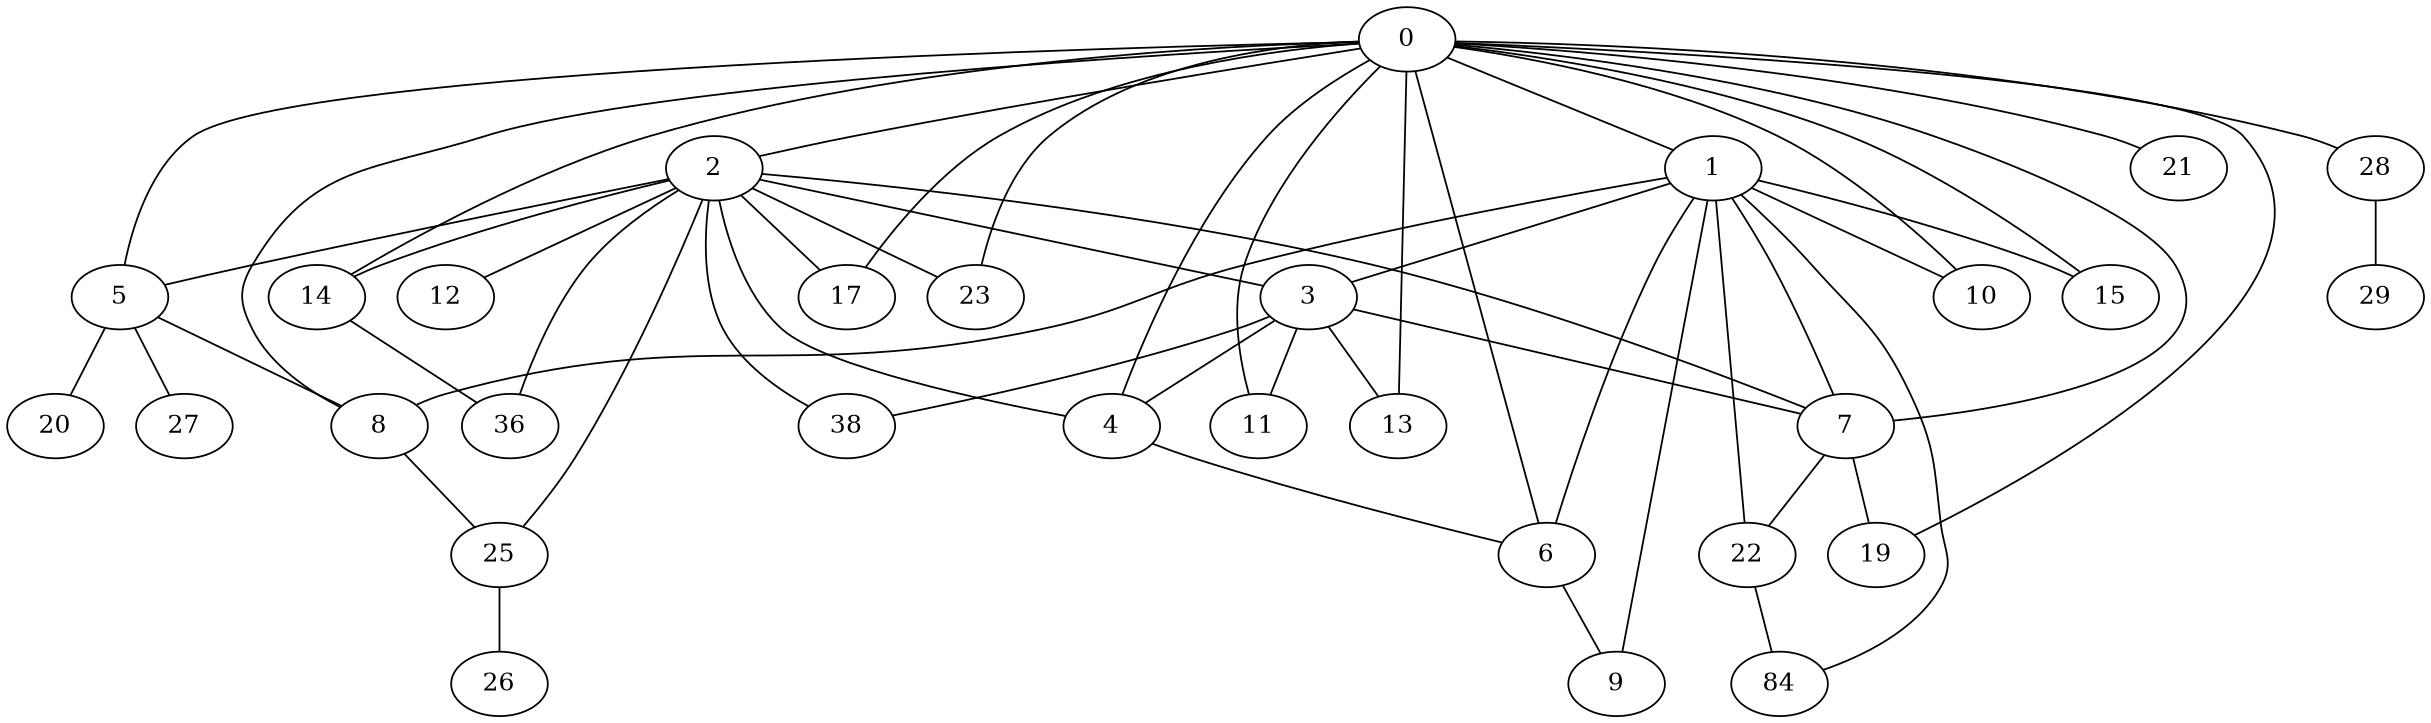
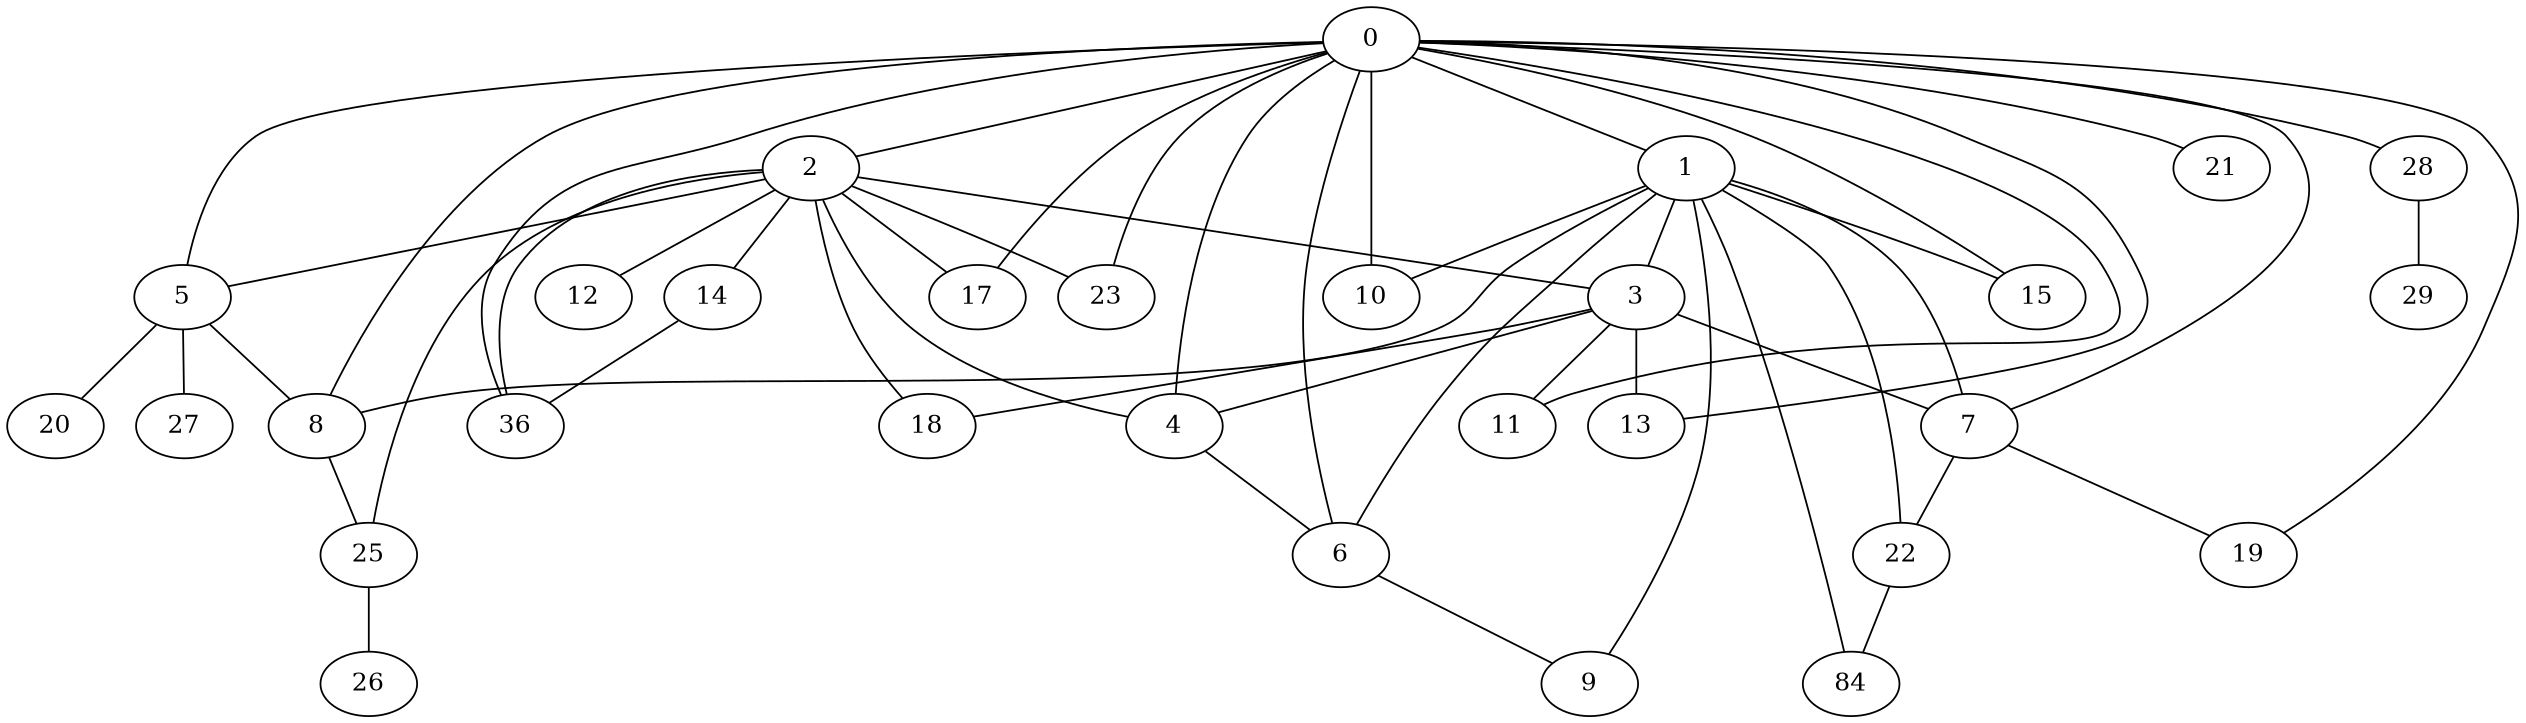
(838, 93) -> (822, 114)
(1267, 242) -> none
(847, 426) -> (927, 426)
